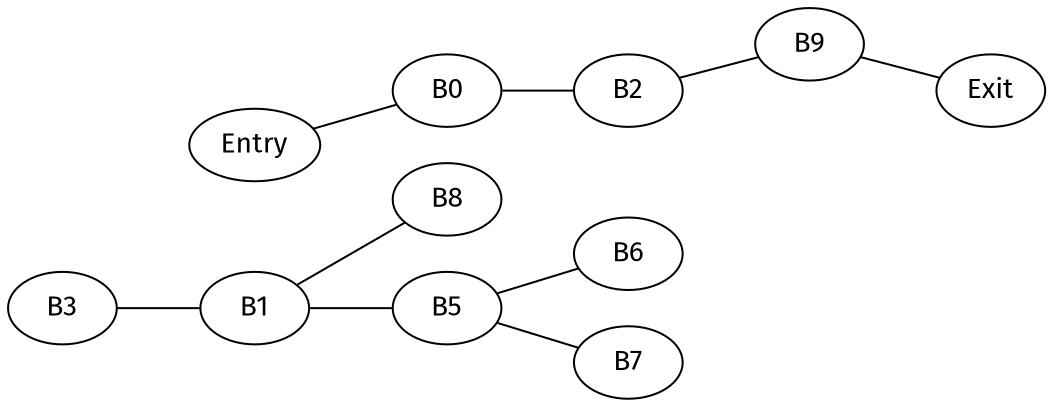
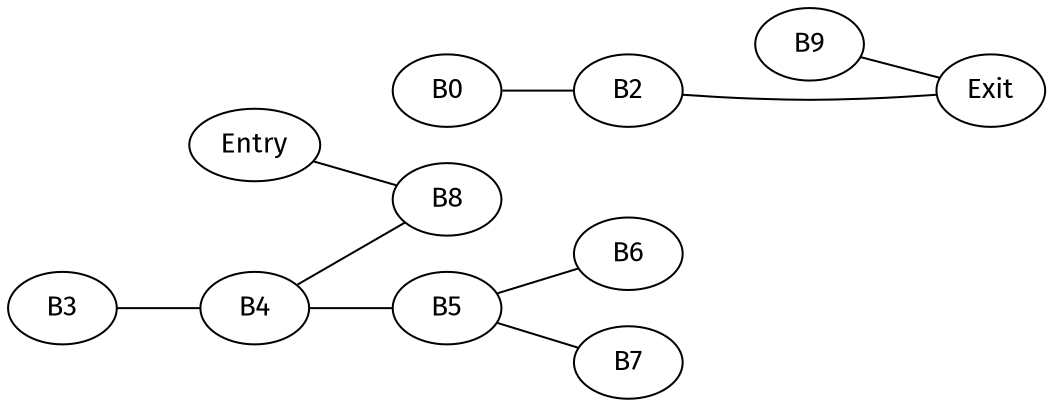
(719, 67) -> (810, 100)
(355, 117) -> (355, 173)
(255, 308) -> (255, 308)
